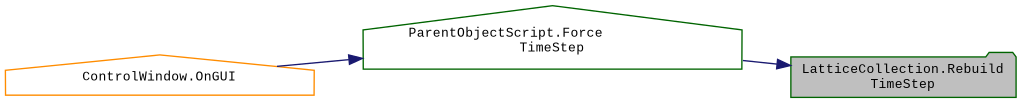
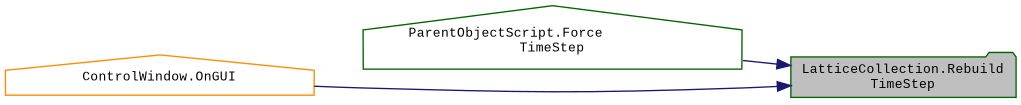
(313, 63) -> (546, 92)
